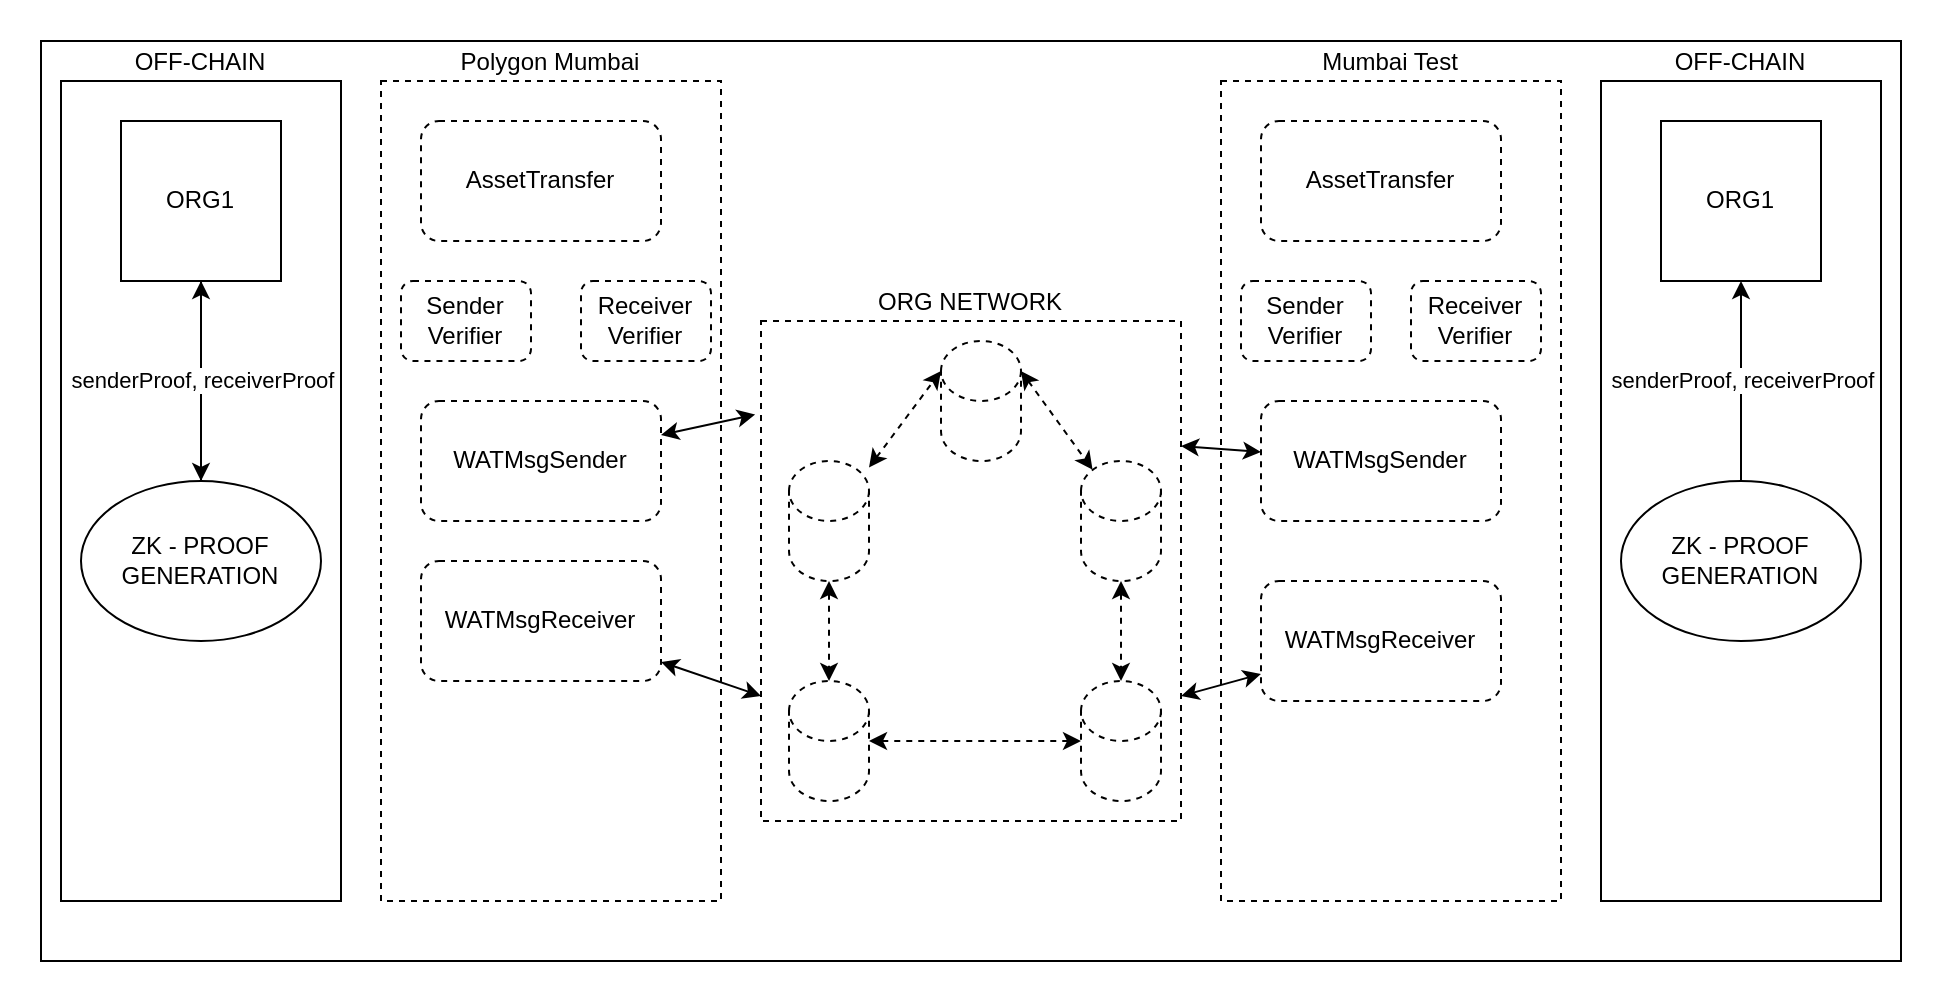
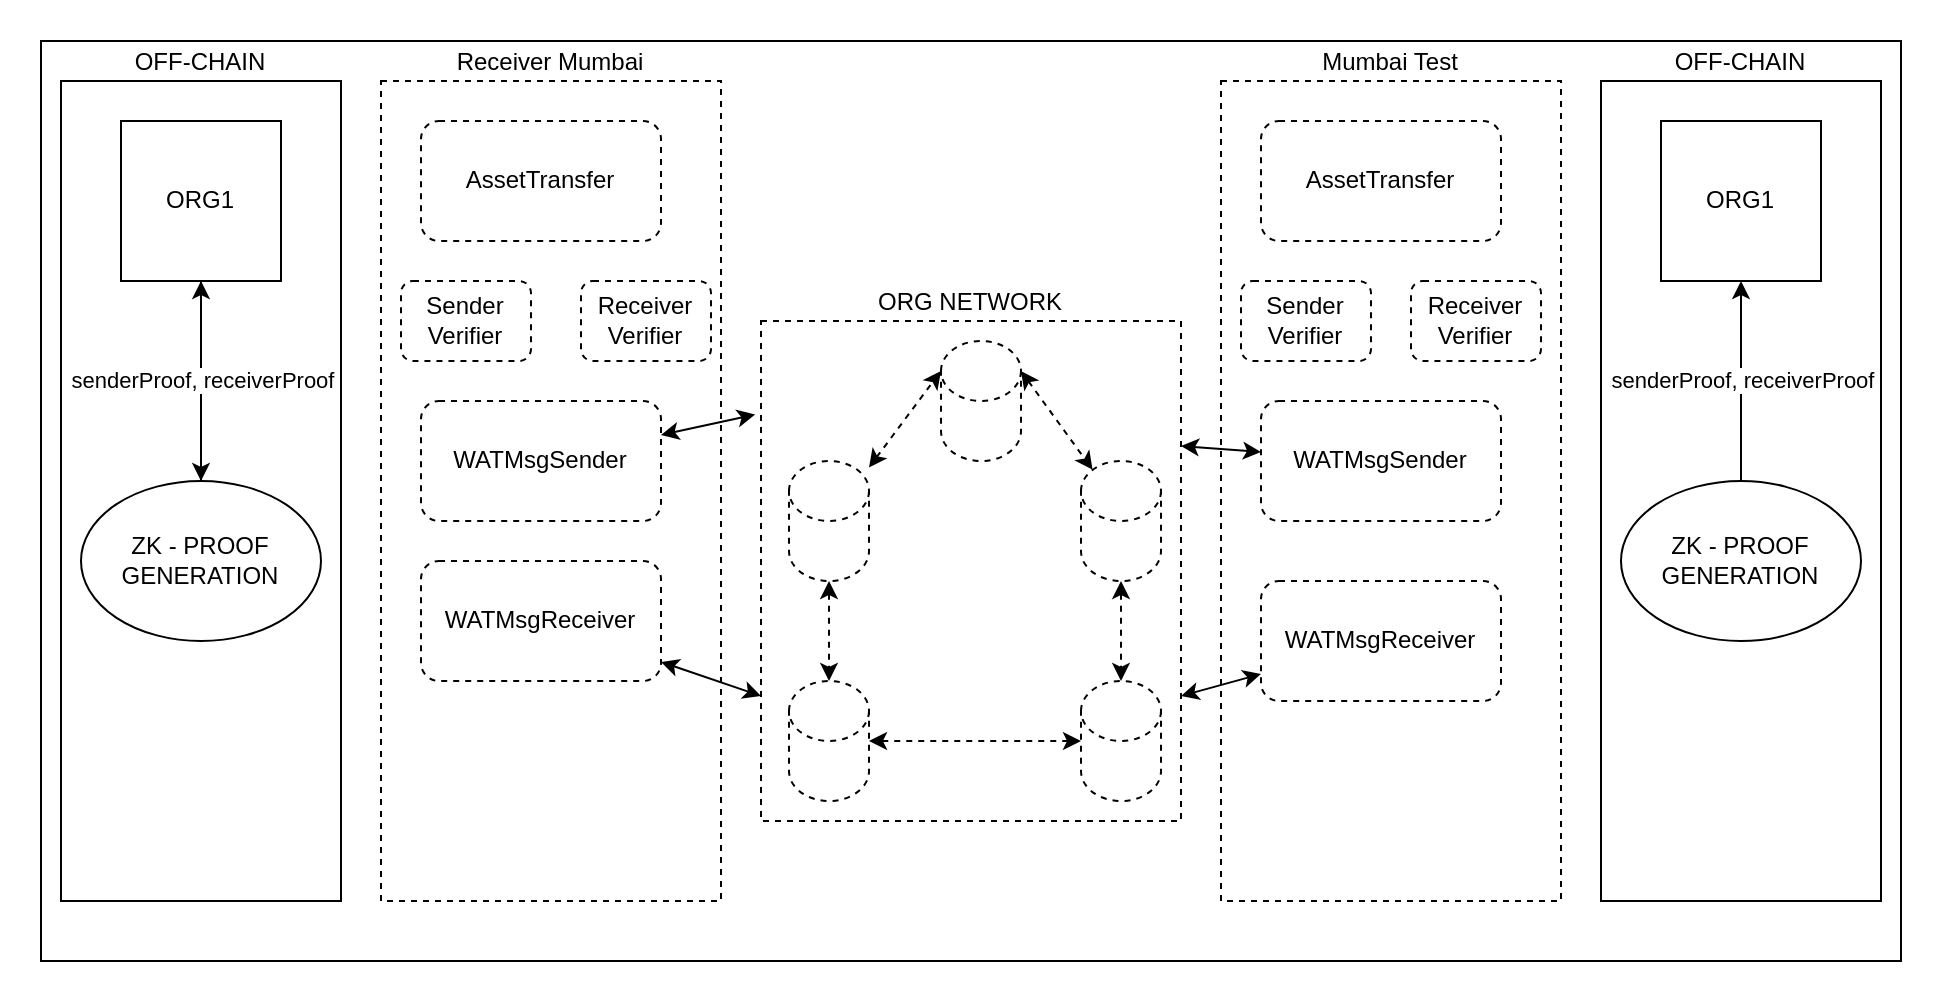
(551, 61) -> (551, 61)
